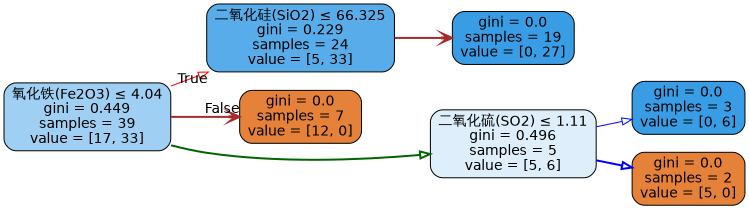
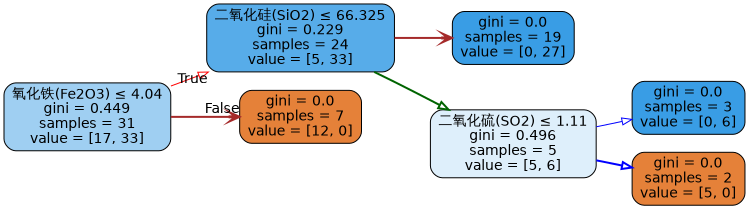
(87, 124) -> (87, 124)
(295, 160) -> (407, 88)
